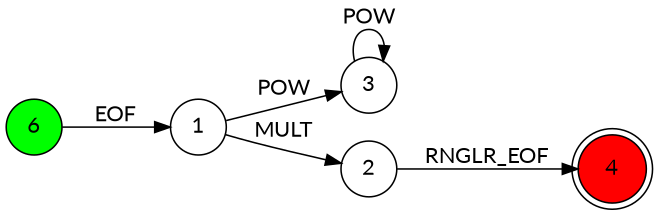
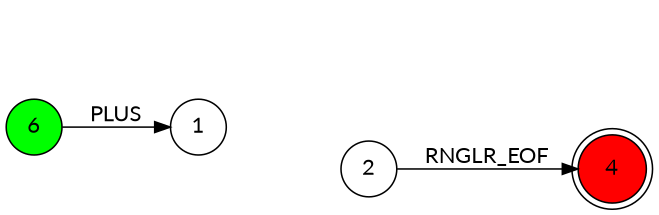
(369, 85) -> none
(116, 115) -> (116, 115)
(275, 148) -> none
